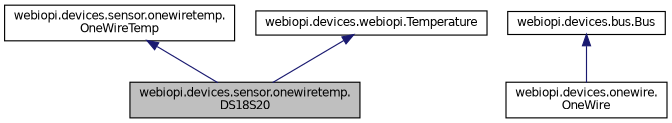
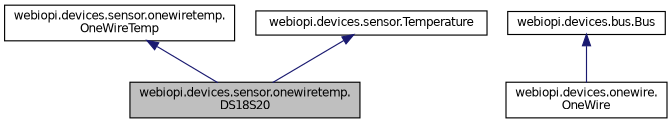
(371, 23) -> (371, 23)
